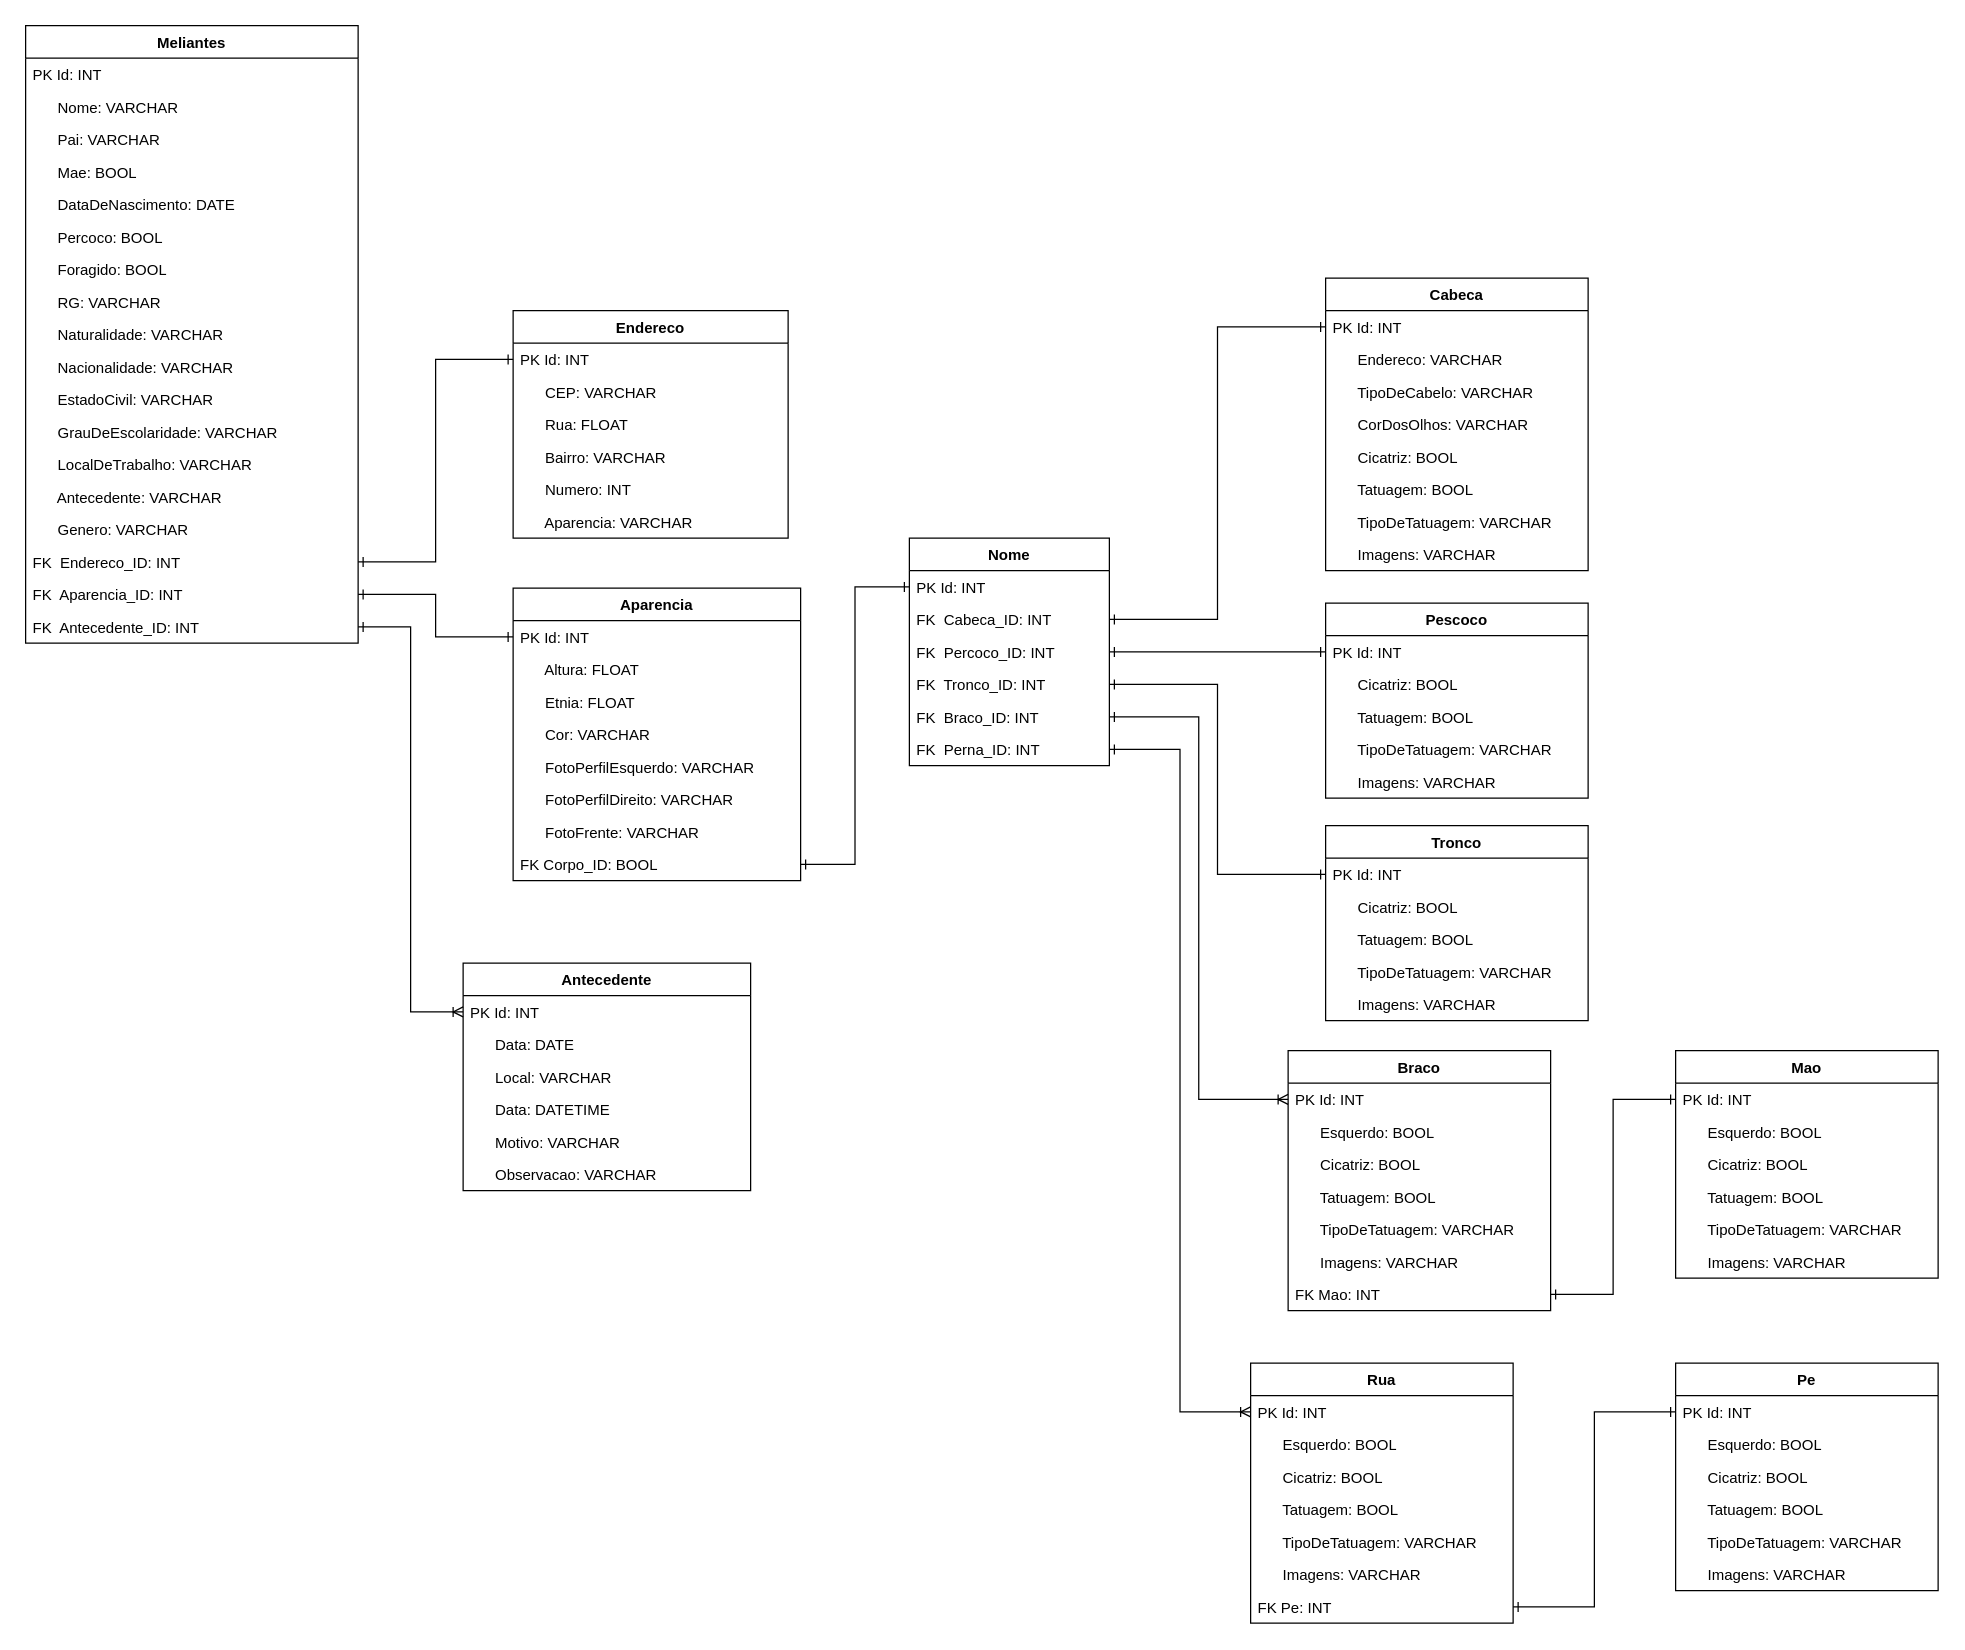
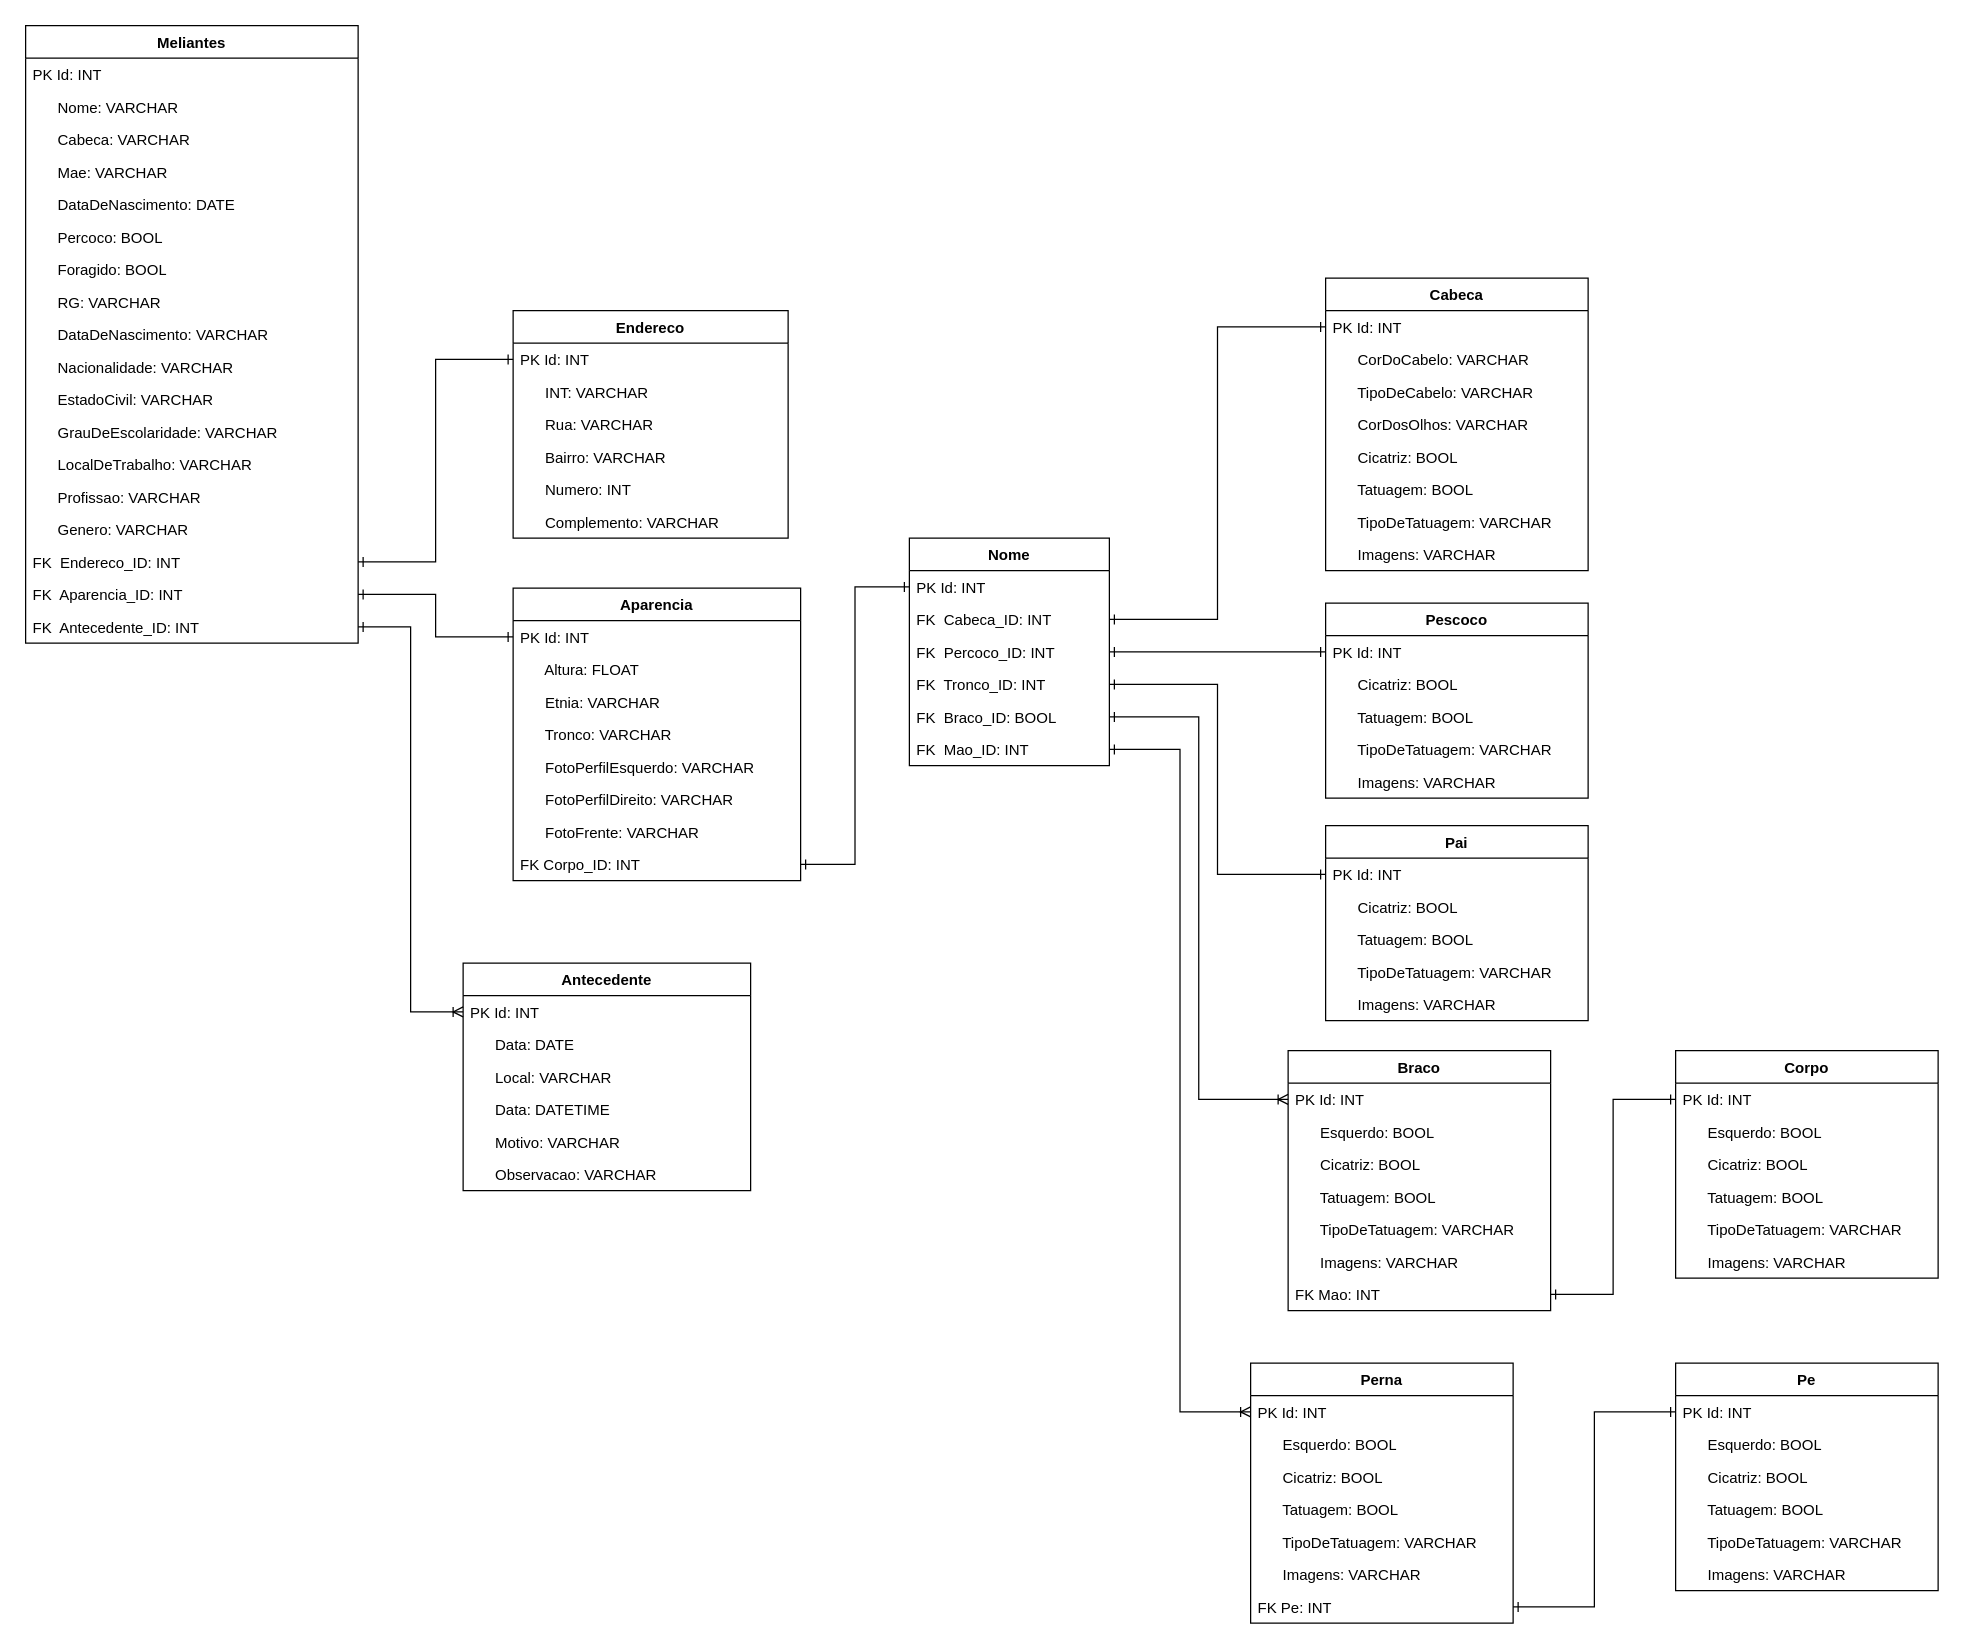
(78, 141) -> (92, 141)
(67, 173) -> (80, 173)
(114, 336) -> (132, 336)
(1401, 361) -> (1411, 361)
(567, 393) -> (567, 393)
(559, 426) -> (567, 426)
(113, 498) -> (103, 498)
(590, 523) -> (599, 523)
(565, 703) -> (574, 703)
(982, 718) -> (987, 718)
(567, 736) -> (580, 736)
(982, 751) -> (974, 751)
(1457, 843) -> (1457, 843)
(586, 866) -> (582, 866)
(1807, 1068) -> (1807, 1068)
(1382, 1381) -> (1382, 1381)
